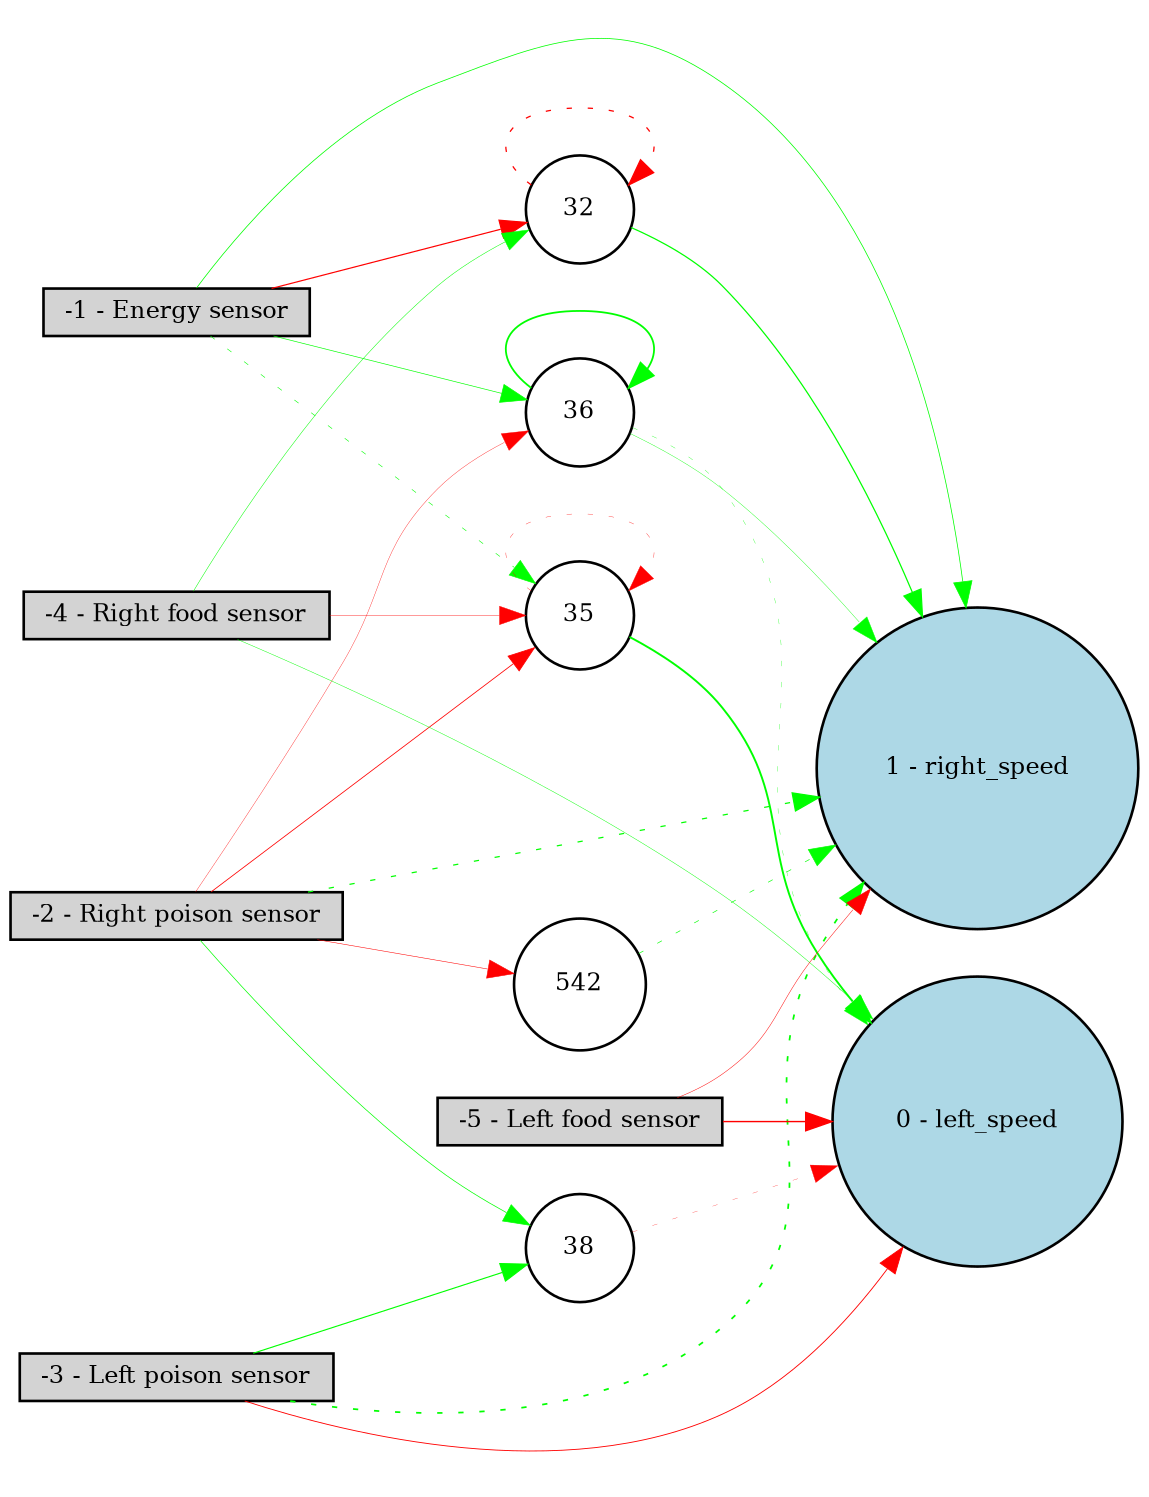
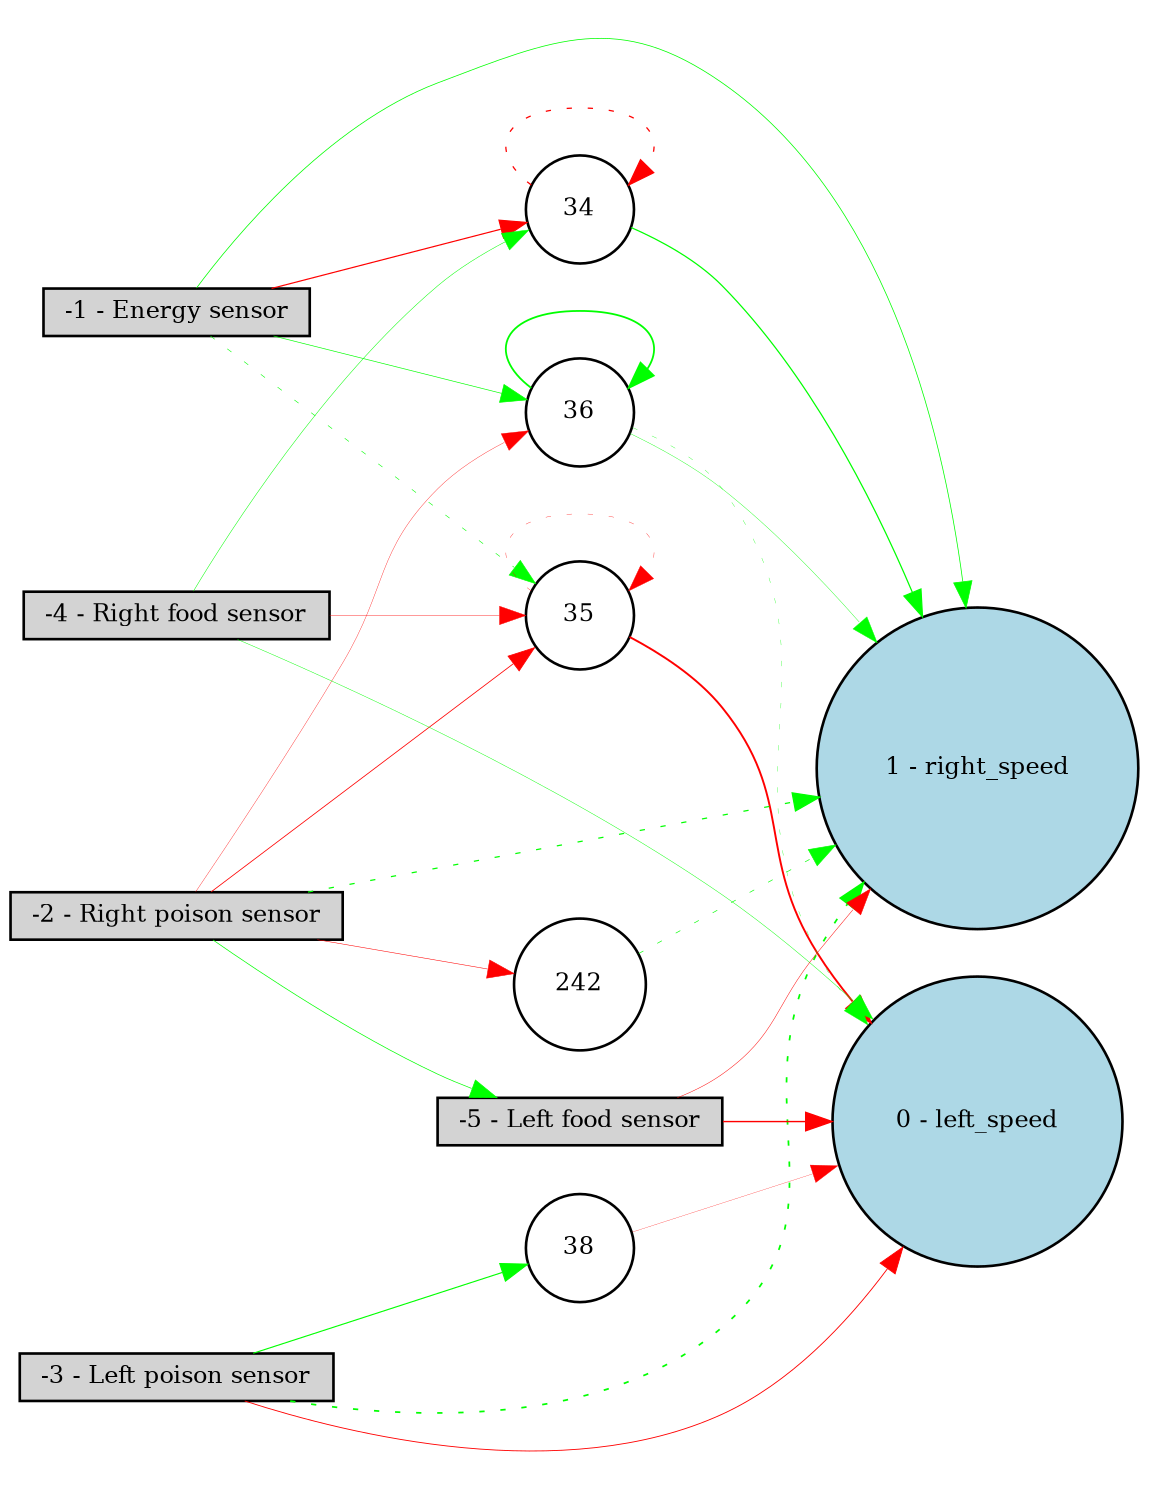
(580, 209) -> (580, 209)
(762, 779) -> (762, 779)
(580, 984) -> (580, 984)
(343, 1088) -> (339, 1021)
(722, 1203) -> (722, 1203)
